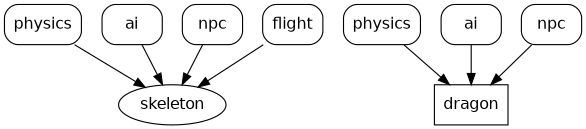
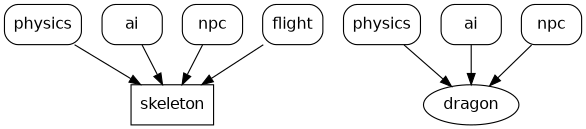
(172, 105) -> (172, 105)
(471, 105) -> (471, 105)
